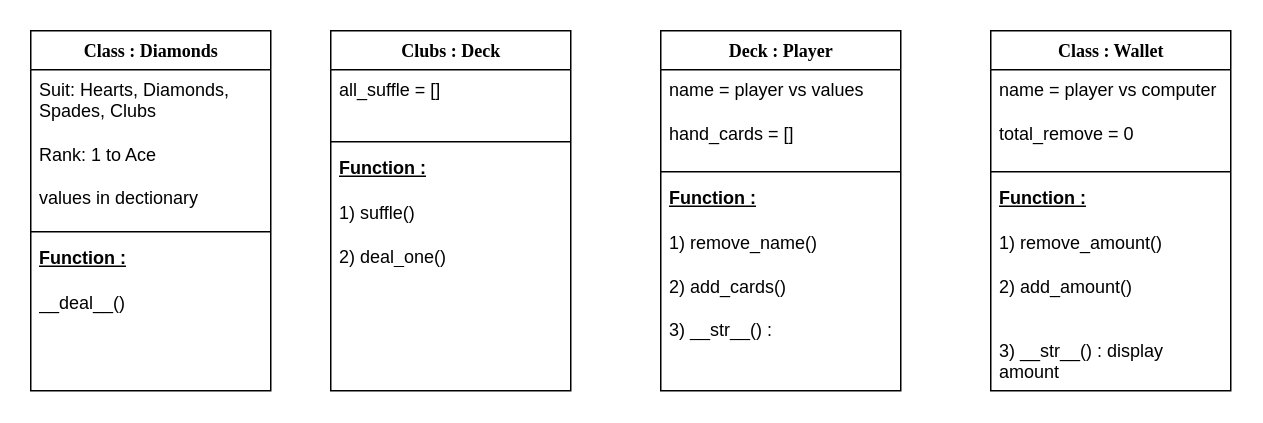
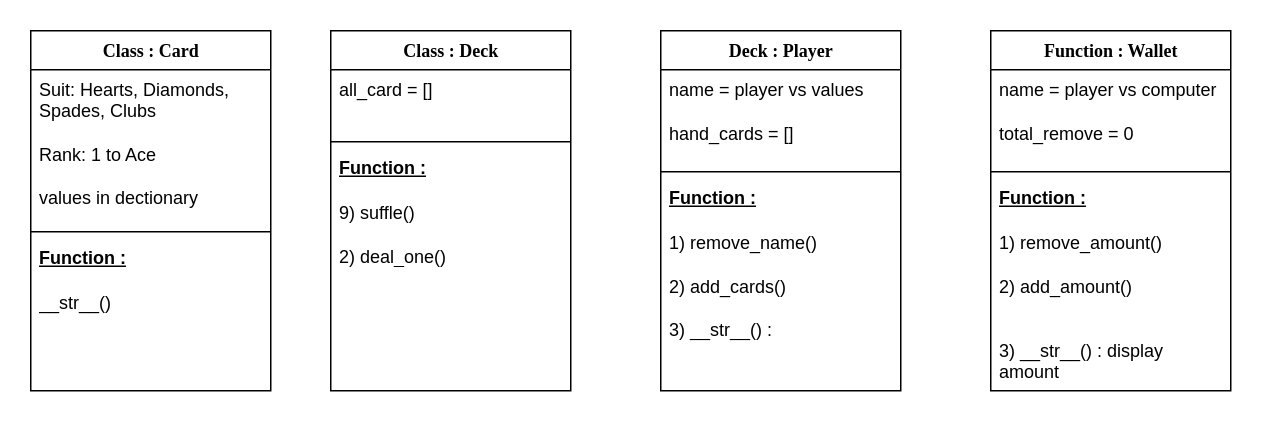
(152, 52) -> (152, 52)
(452, 52) -> (452, 52)
(1112, 52) -> (1112, 52)
(404, 91) -> (396, 91)
(401, 225) -> (401, 225)
(88, 304) -> (85, 304)
